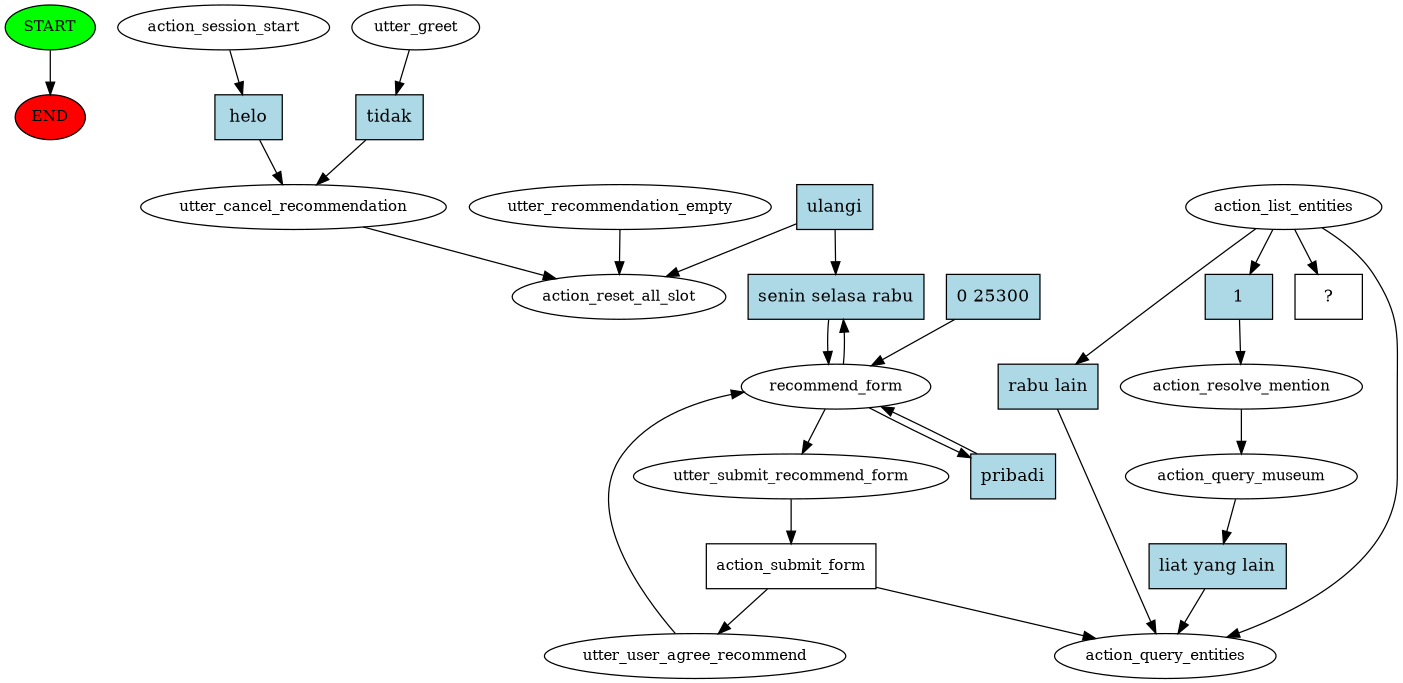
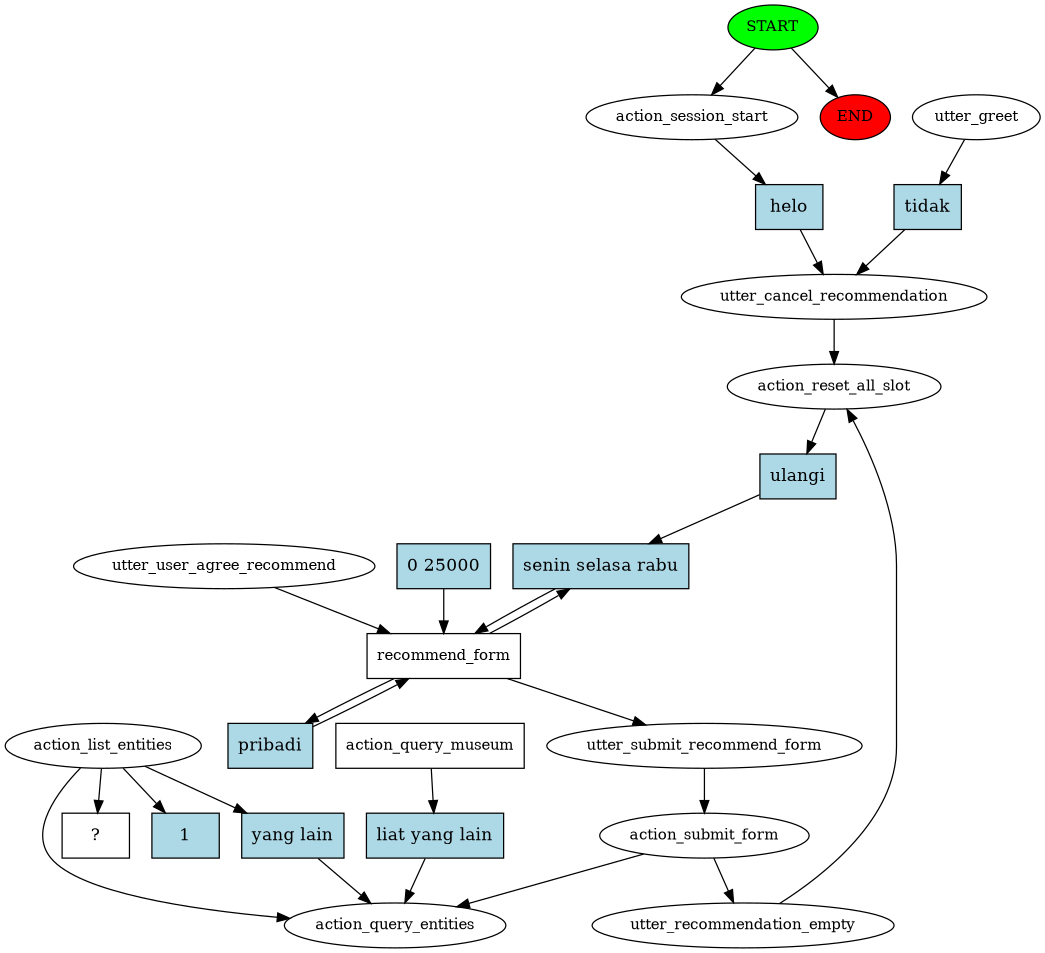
none -> (738, 67)
(737, 248) -> (819, 425)
(993, 297) -> (444, 566)
(836, 387) -> (444, 656)
(1048, 387) -> (293, 836)
(1241, 387) -> none
(1241, 476) -> (430, 746)
(791, 566) -> (704, 836)
(748, 607) -> (721, 875)
